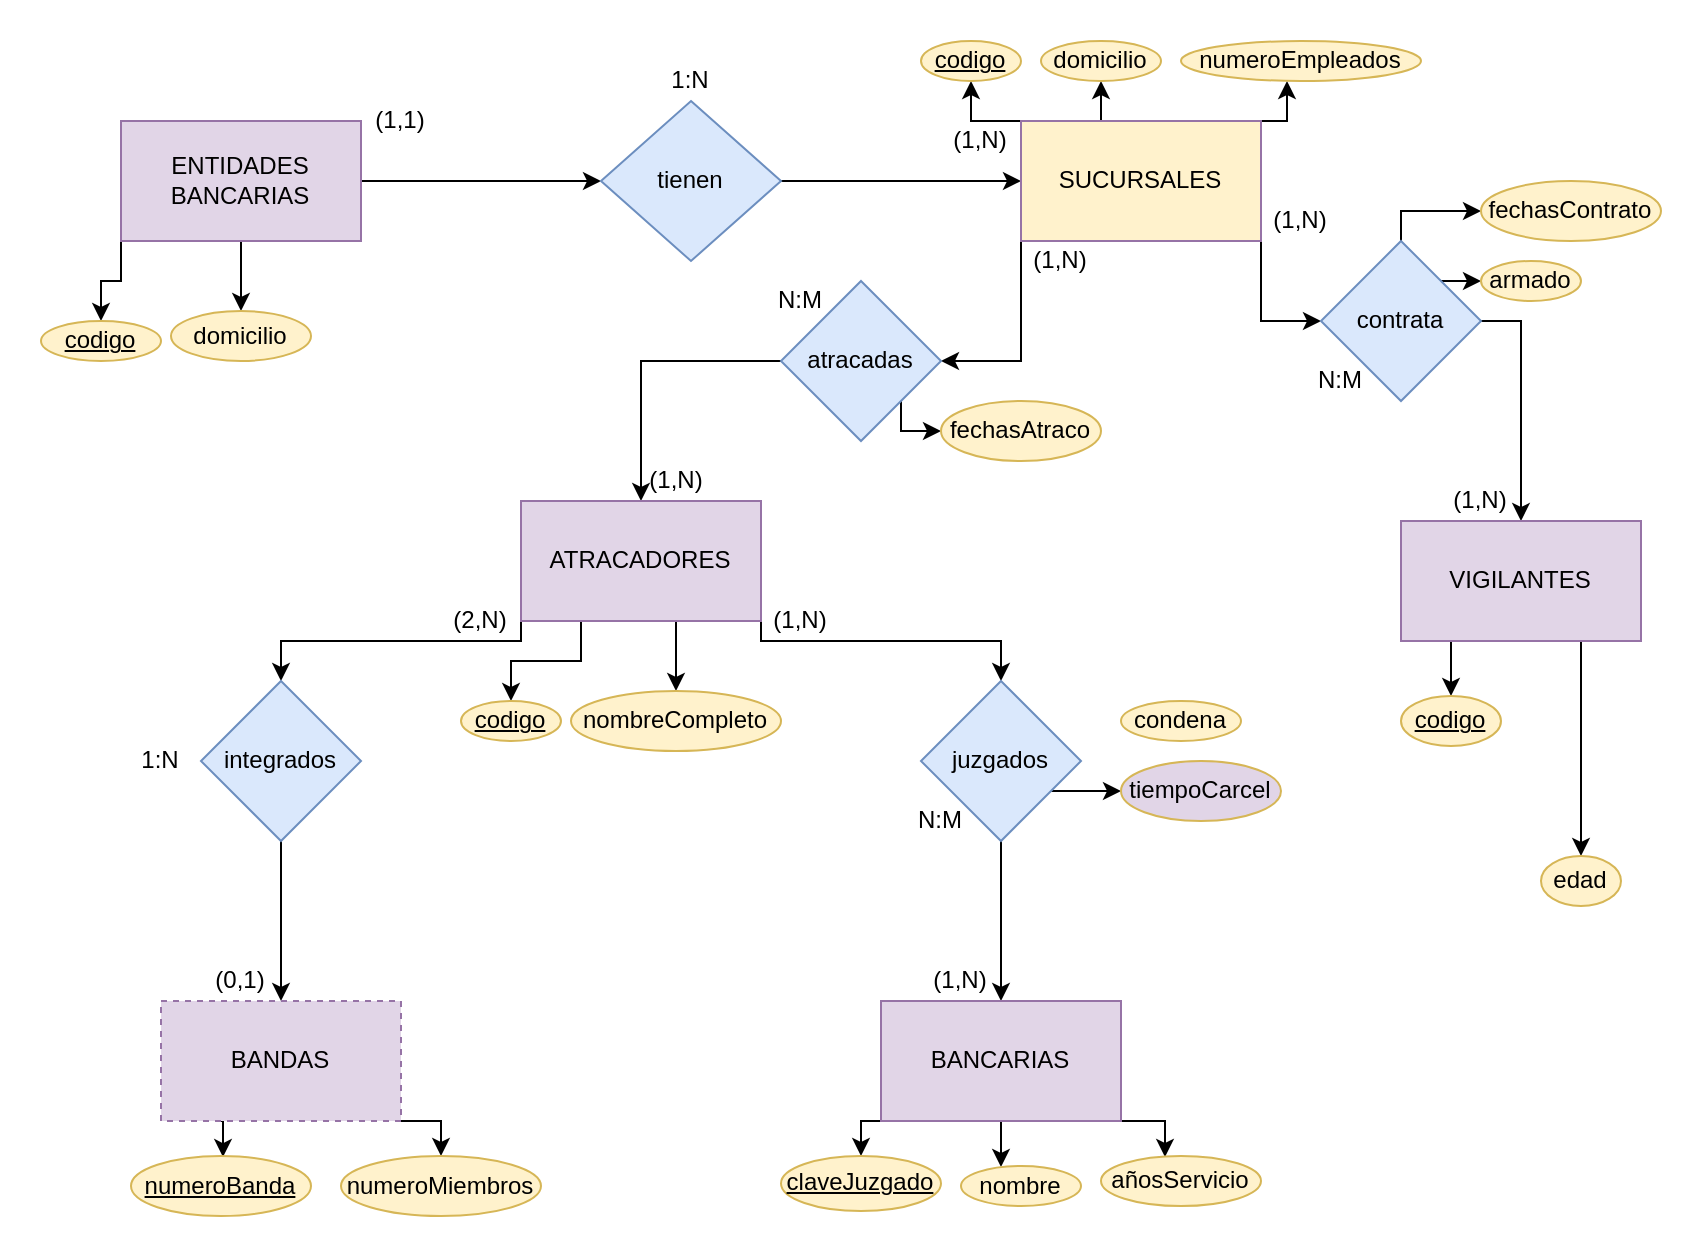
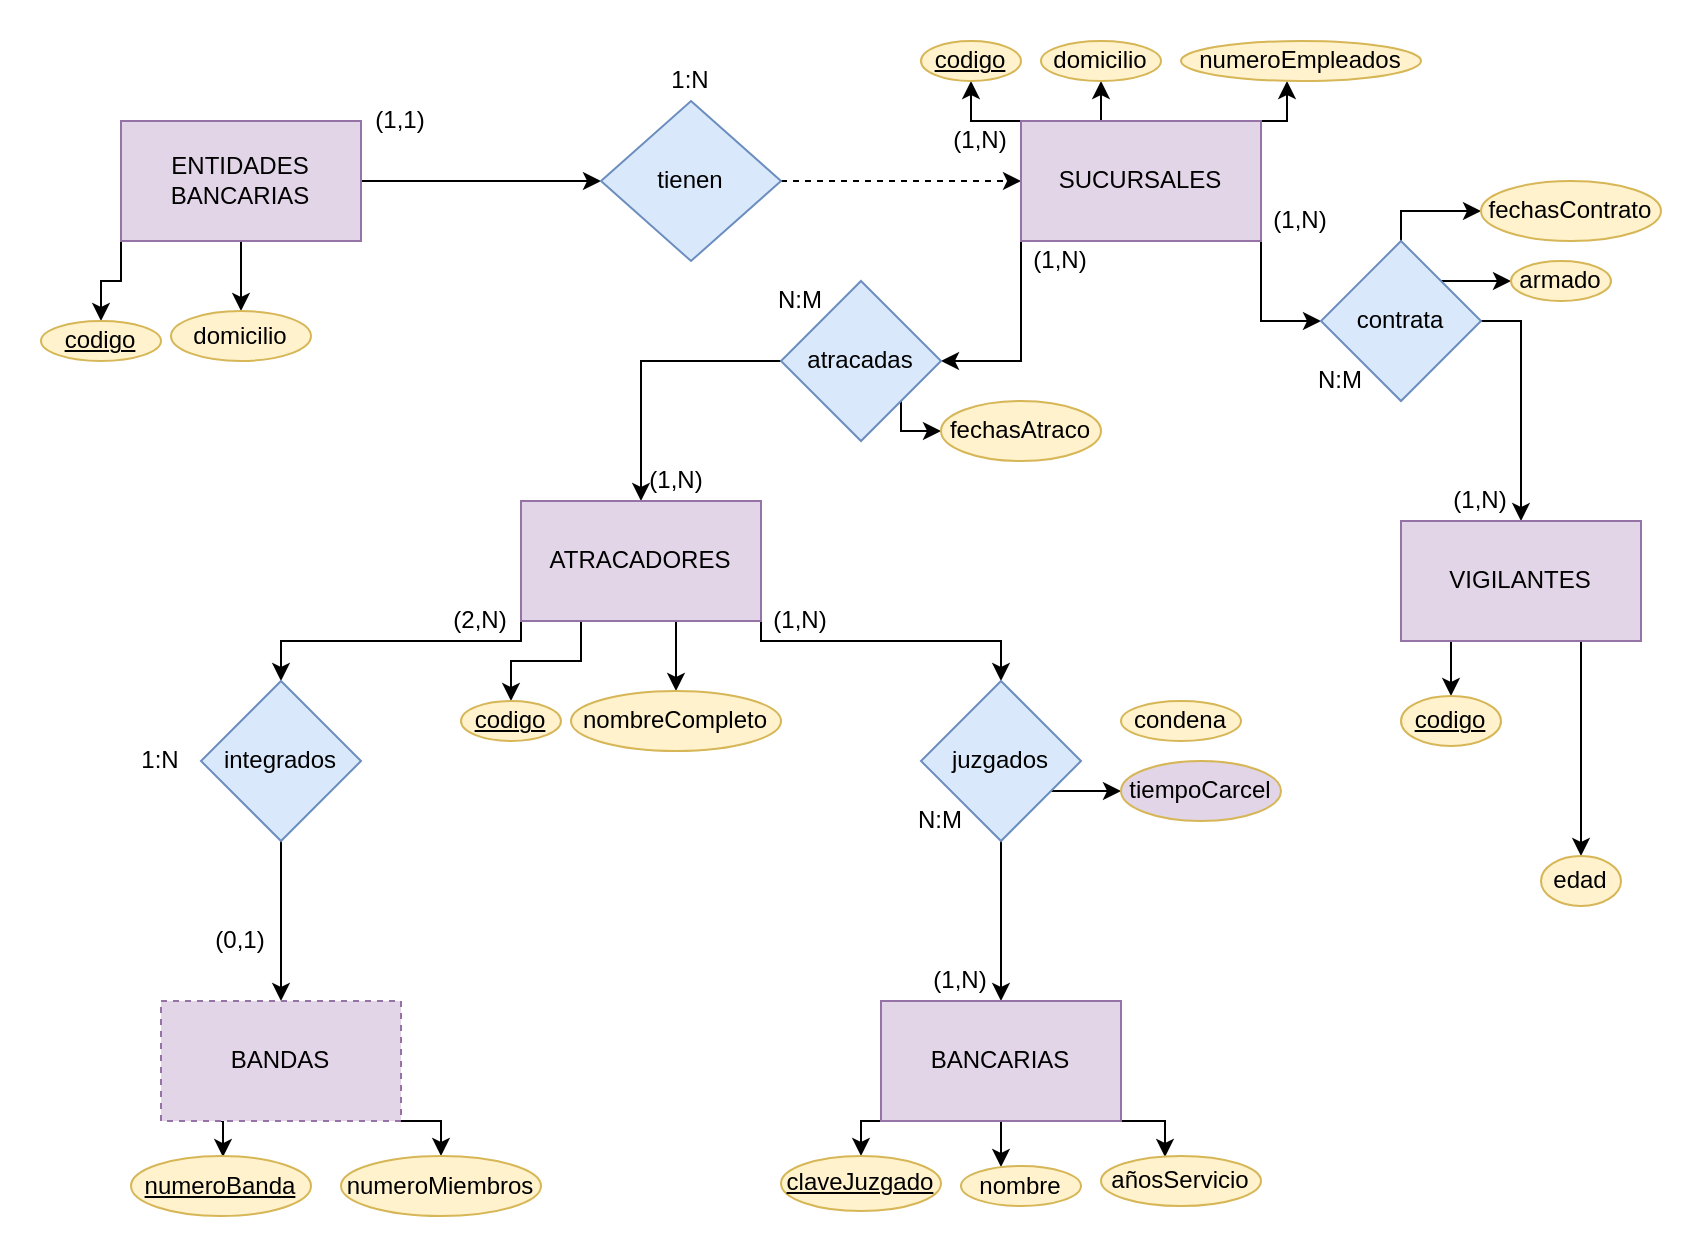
(896, 181) -> (896, 181)
(1141, 181) -> (1141, 181)
(1531, 281) -> (1561, 281)
(241, 981) -> (241, 941)
